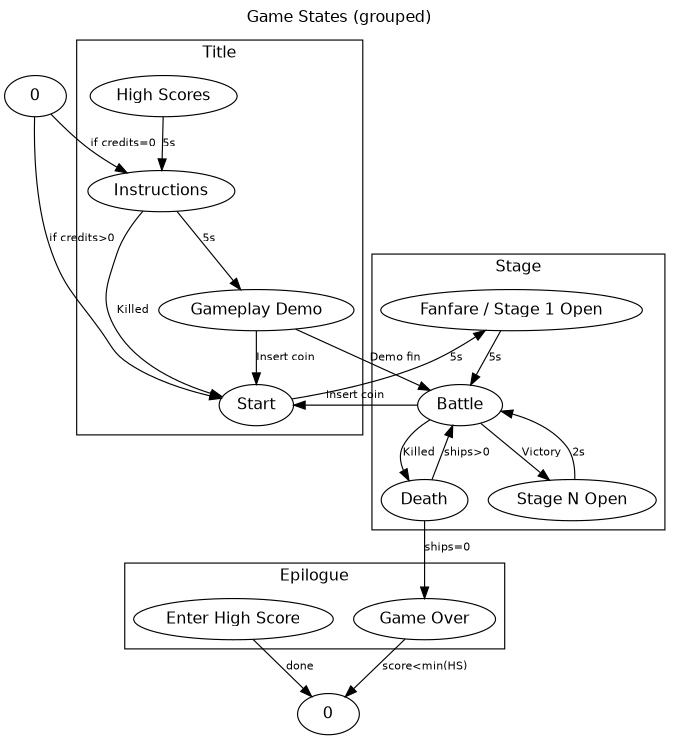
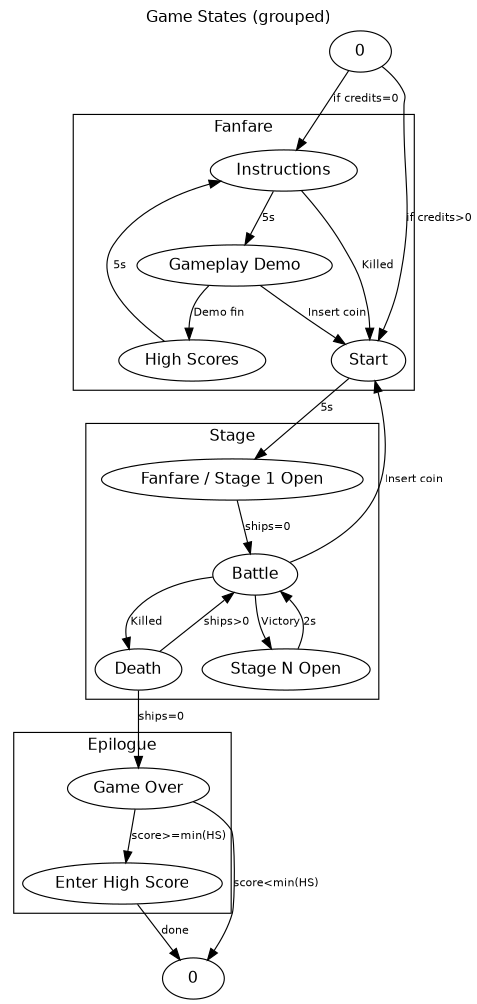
(220, 53) -> (244, 128)
(355, 356) -> (194, 305)
(496, 358) -> (268, 527)
none -> (131, 830)
